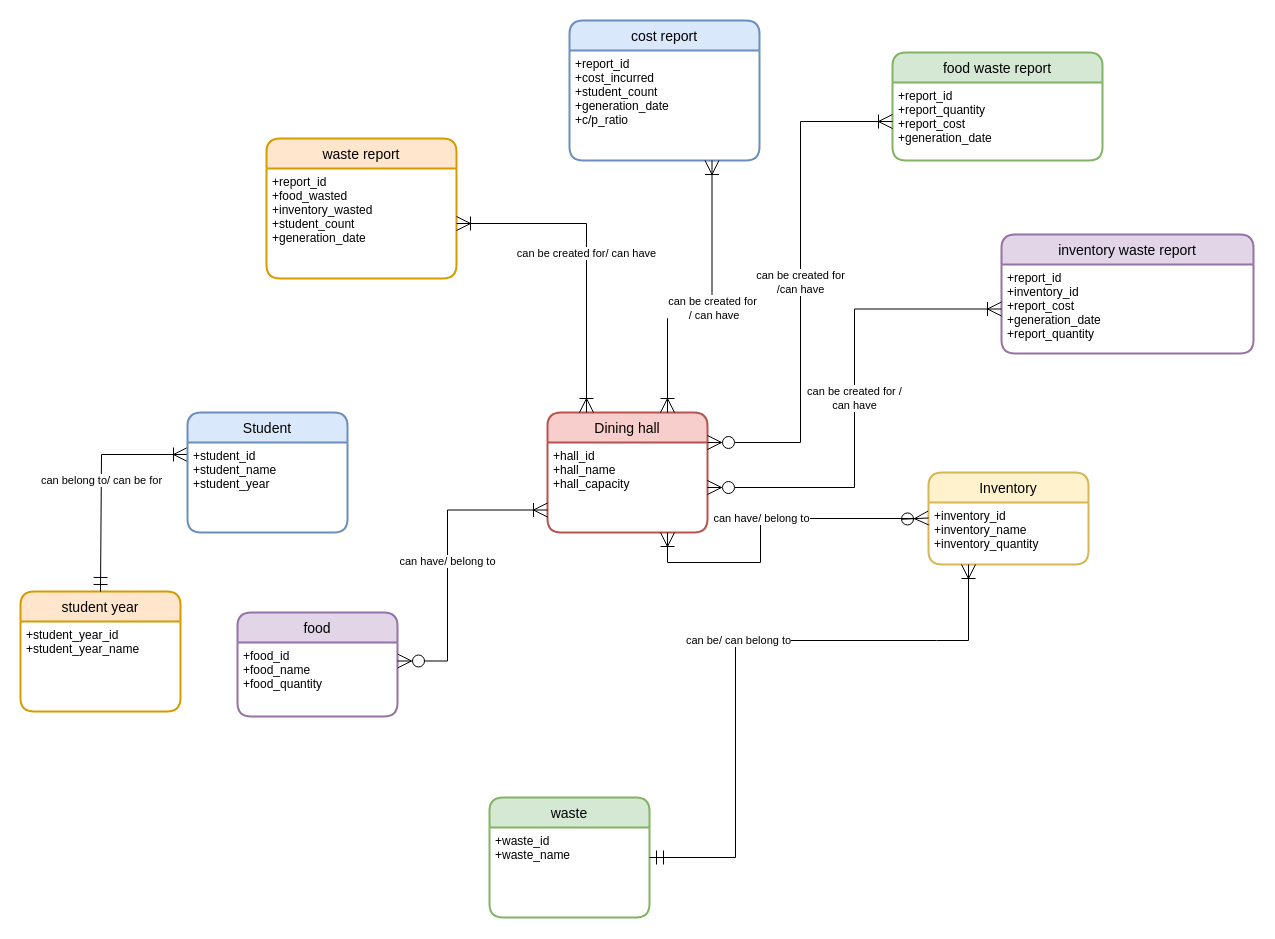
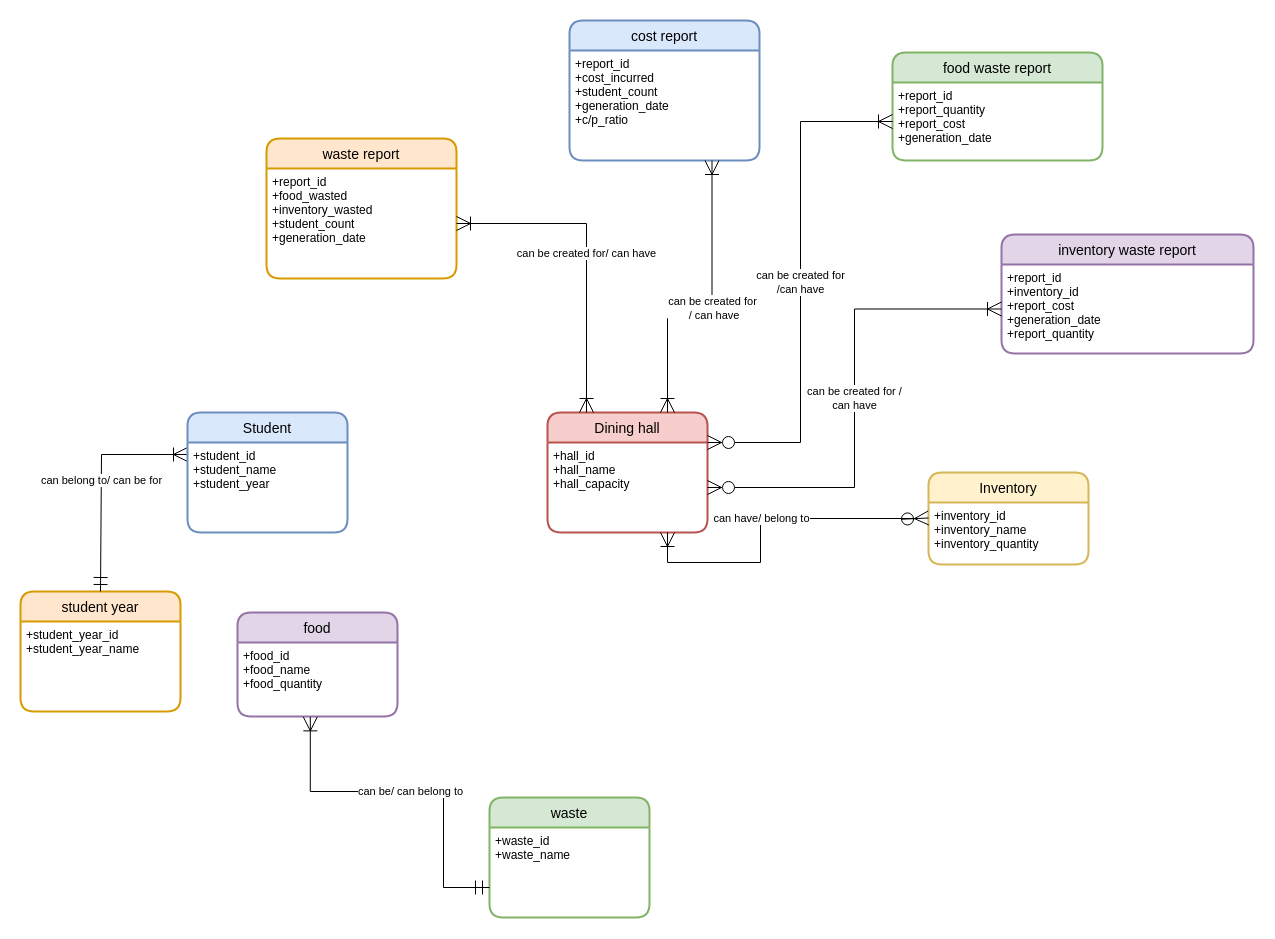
(448, 548) -> none
(740, 641) -> none
none -> (409, 792)
